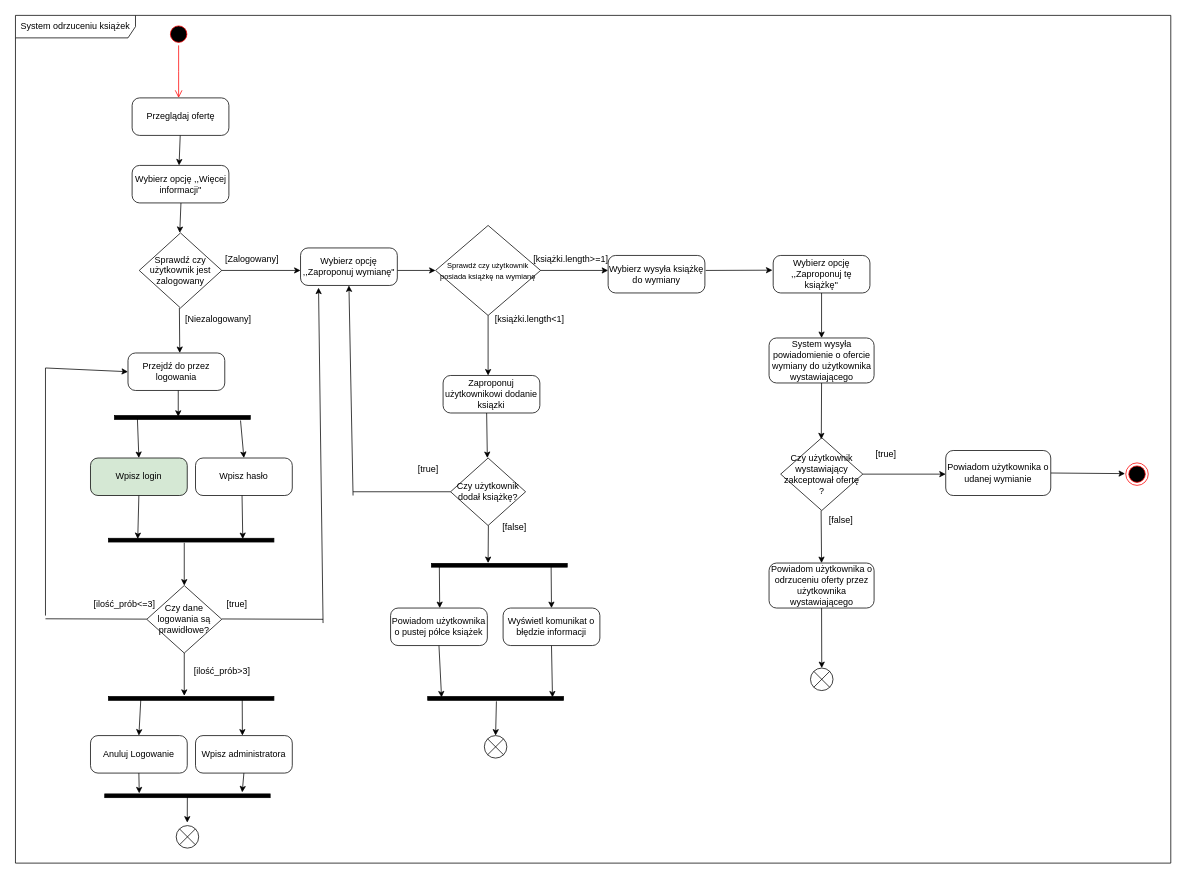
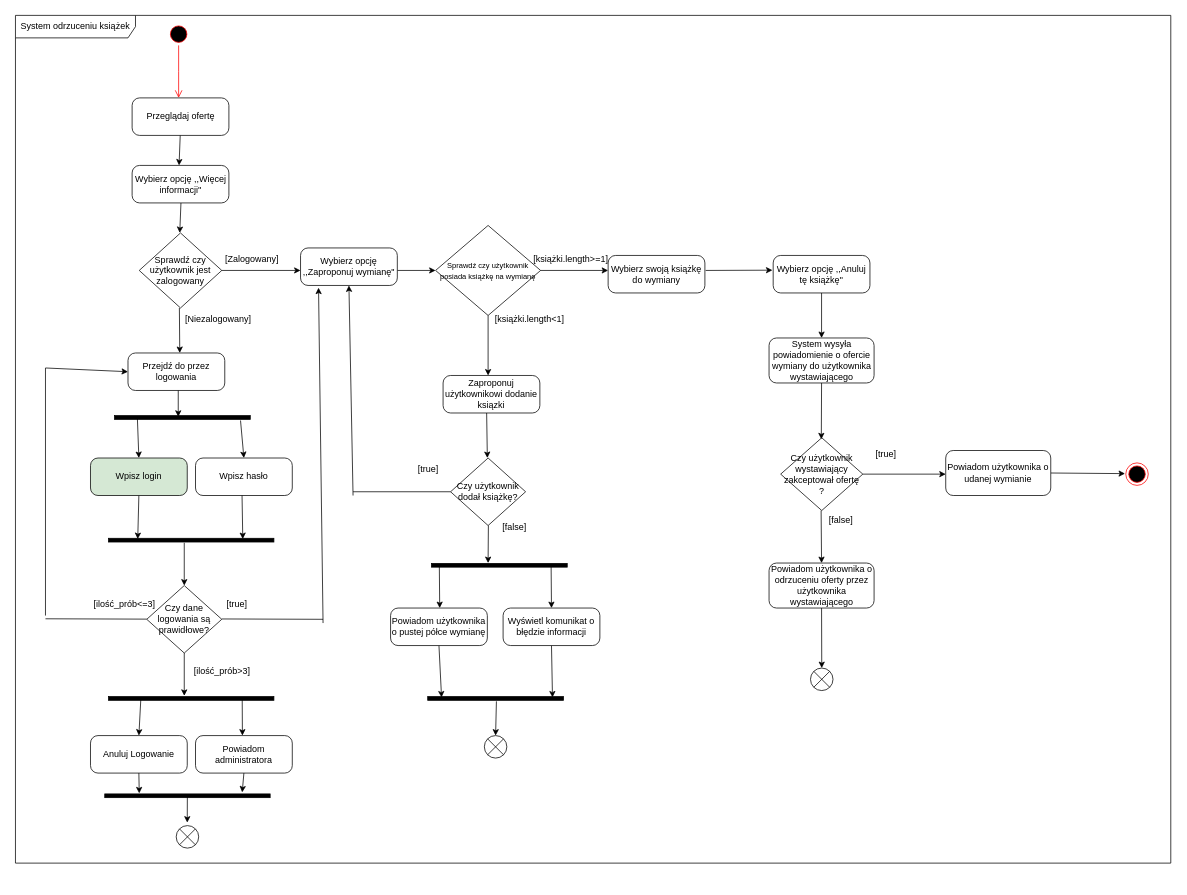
(656, 274) -> (656, 274)
(821, 274) -> (821, 274)
(439, 627) -> (439, 627)
(244, 754) -> (244, 754)
